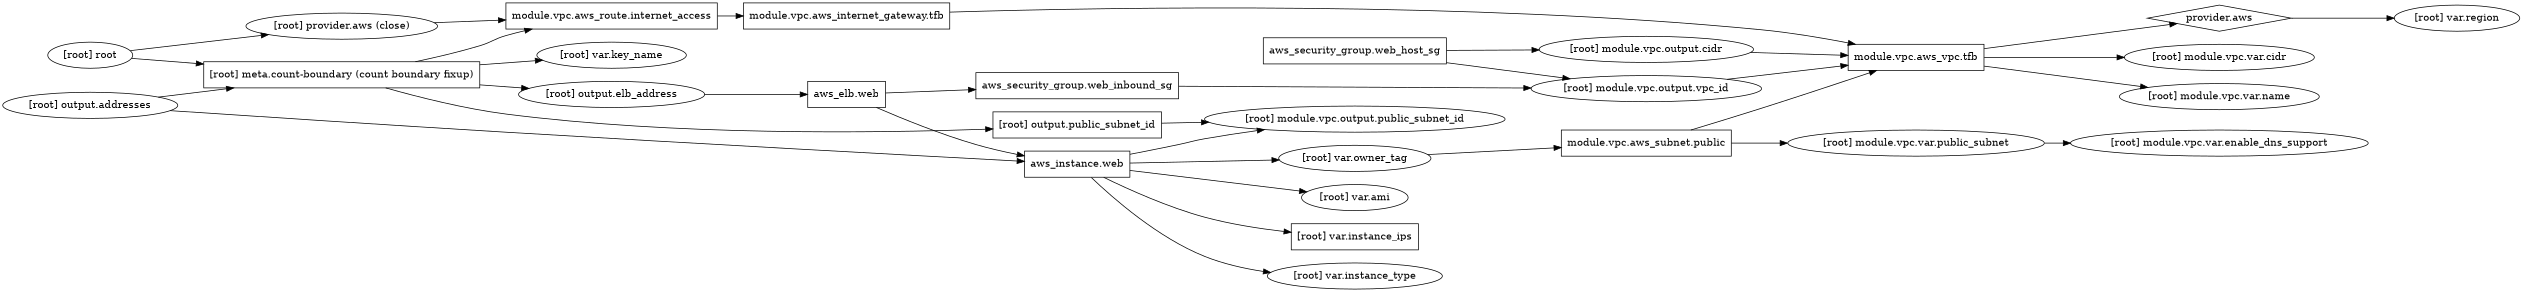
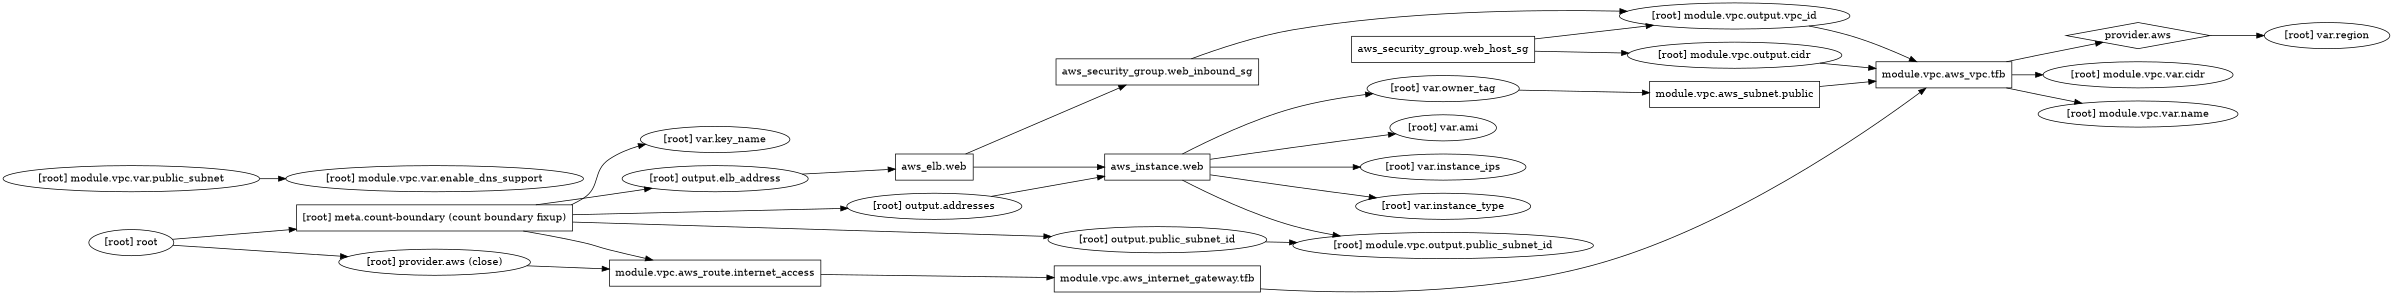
(192, 93) -> (707, 212)
(1077, 125) -> (1157, 240)
(1756, 143) -> none
(1355, 237) -> (1443, 167)
